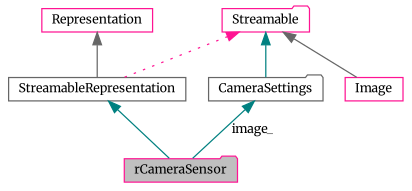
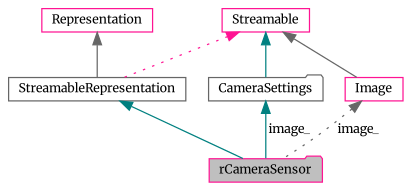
(266, 20) -> (266, 20)
none -> (318, 135)
